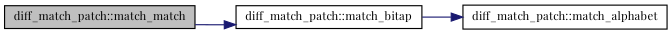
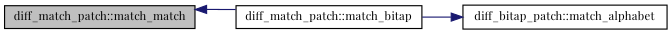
(565, 17) -> (565, 17)
(210, 25) -> (221, 9)
